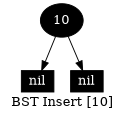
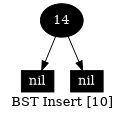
(62, 20) -> (62, 20)
